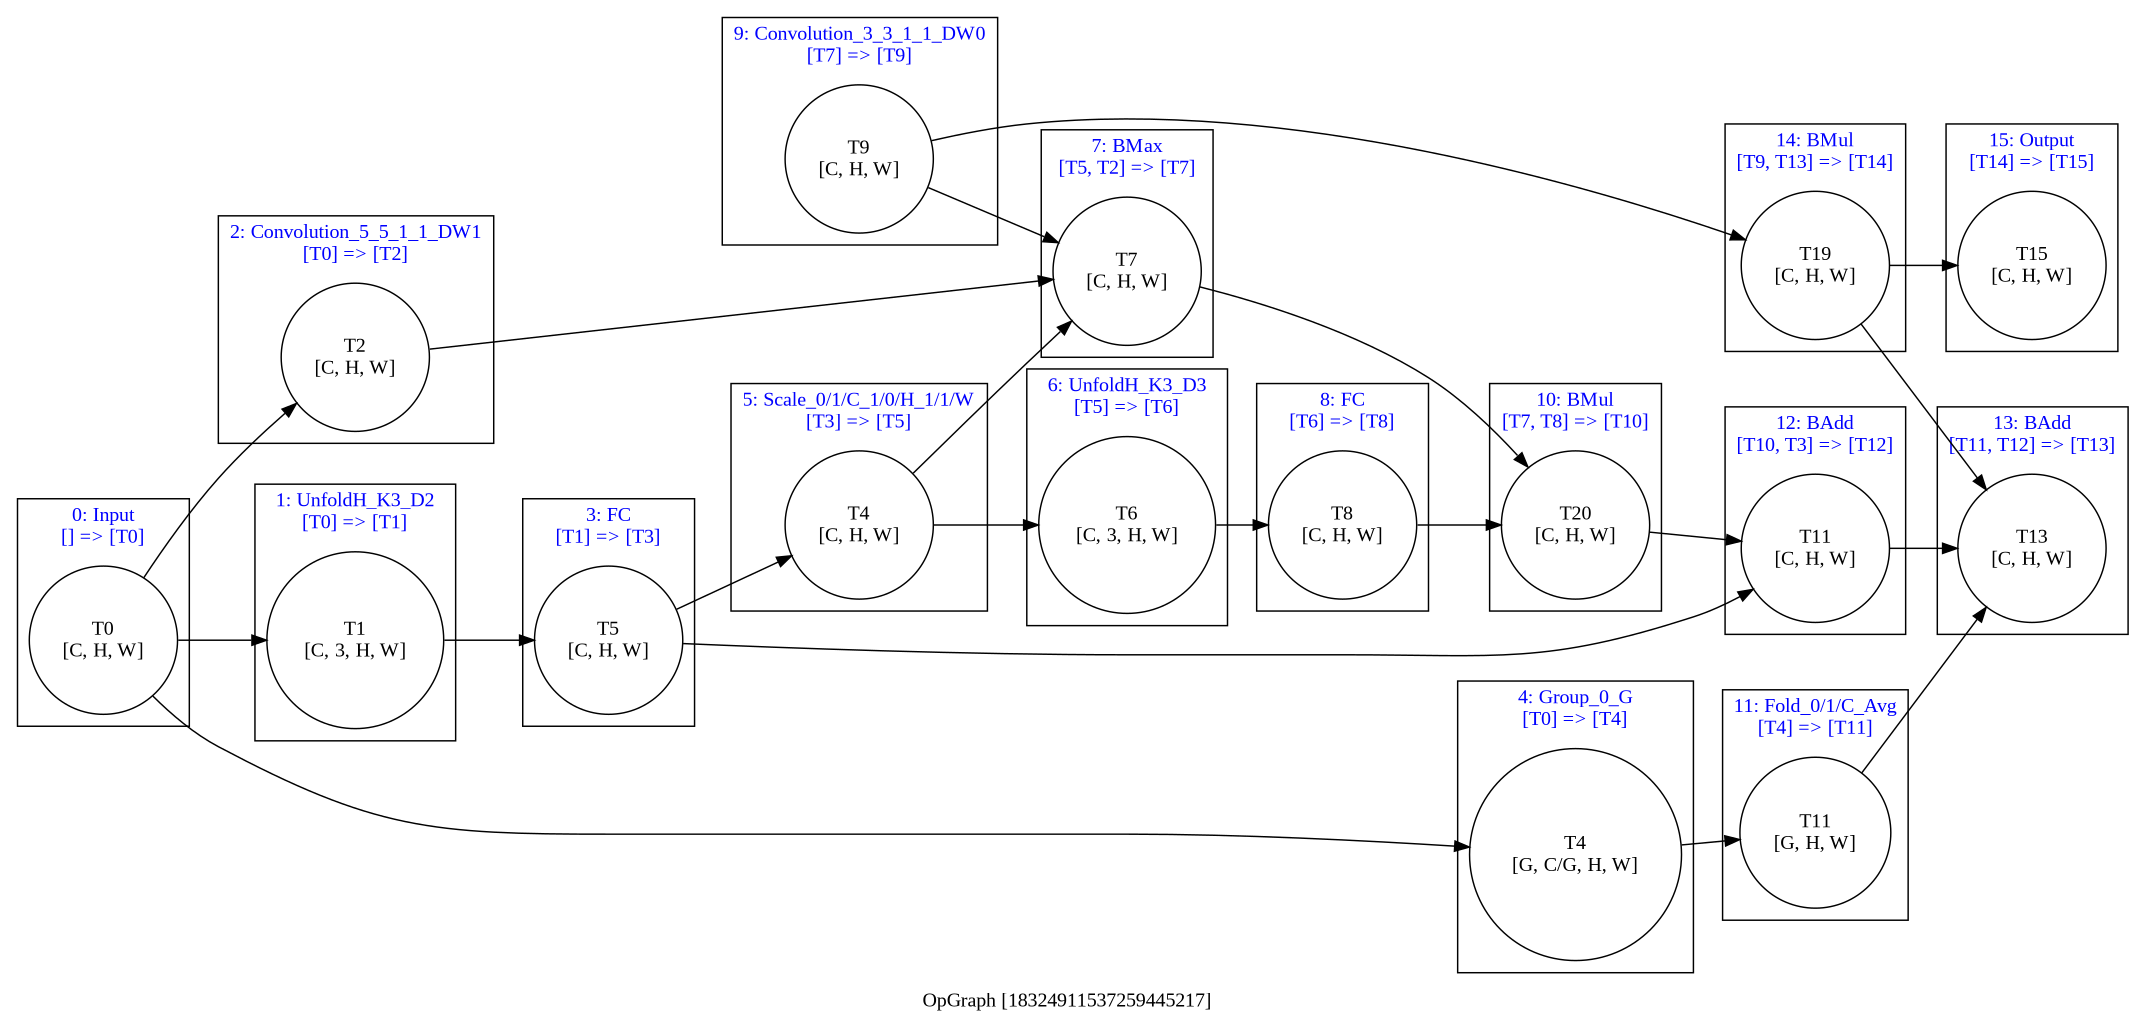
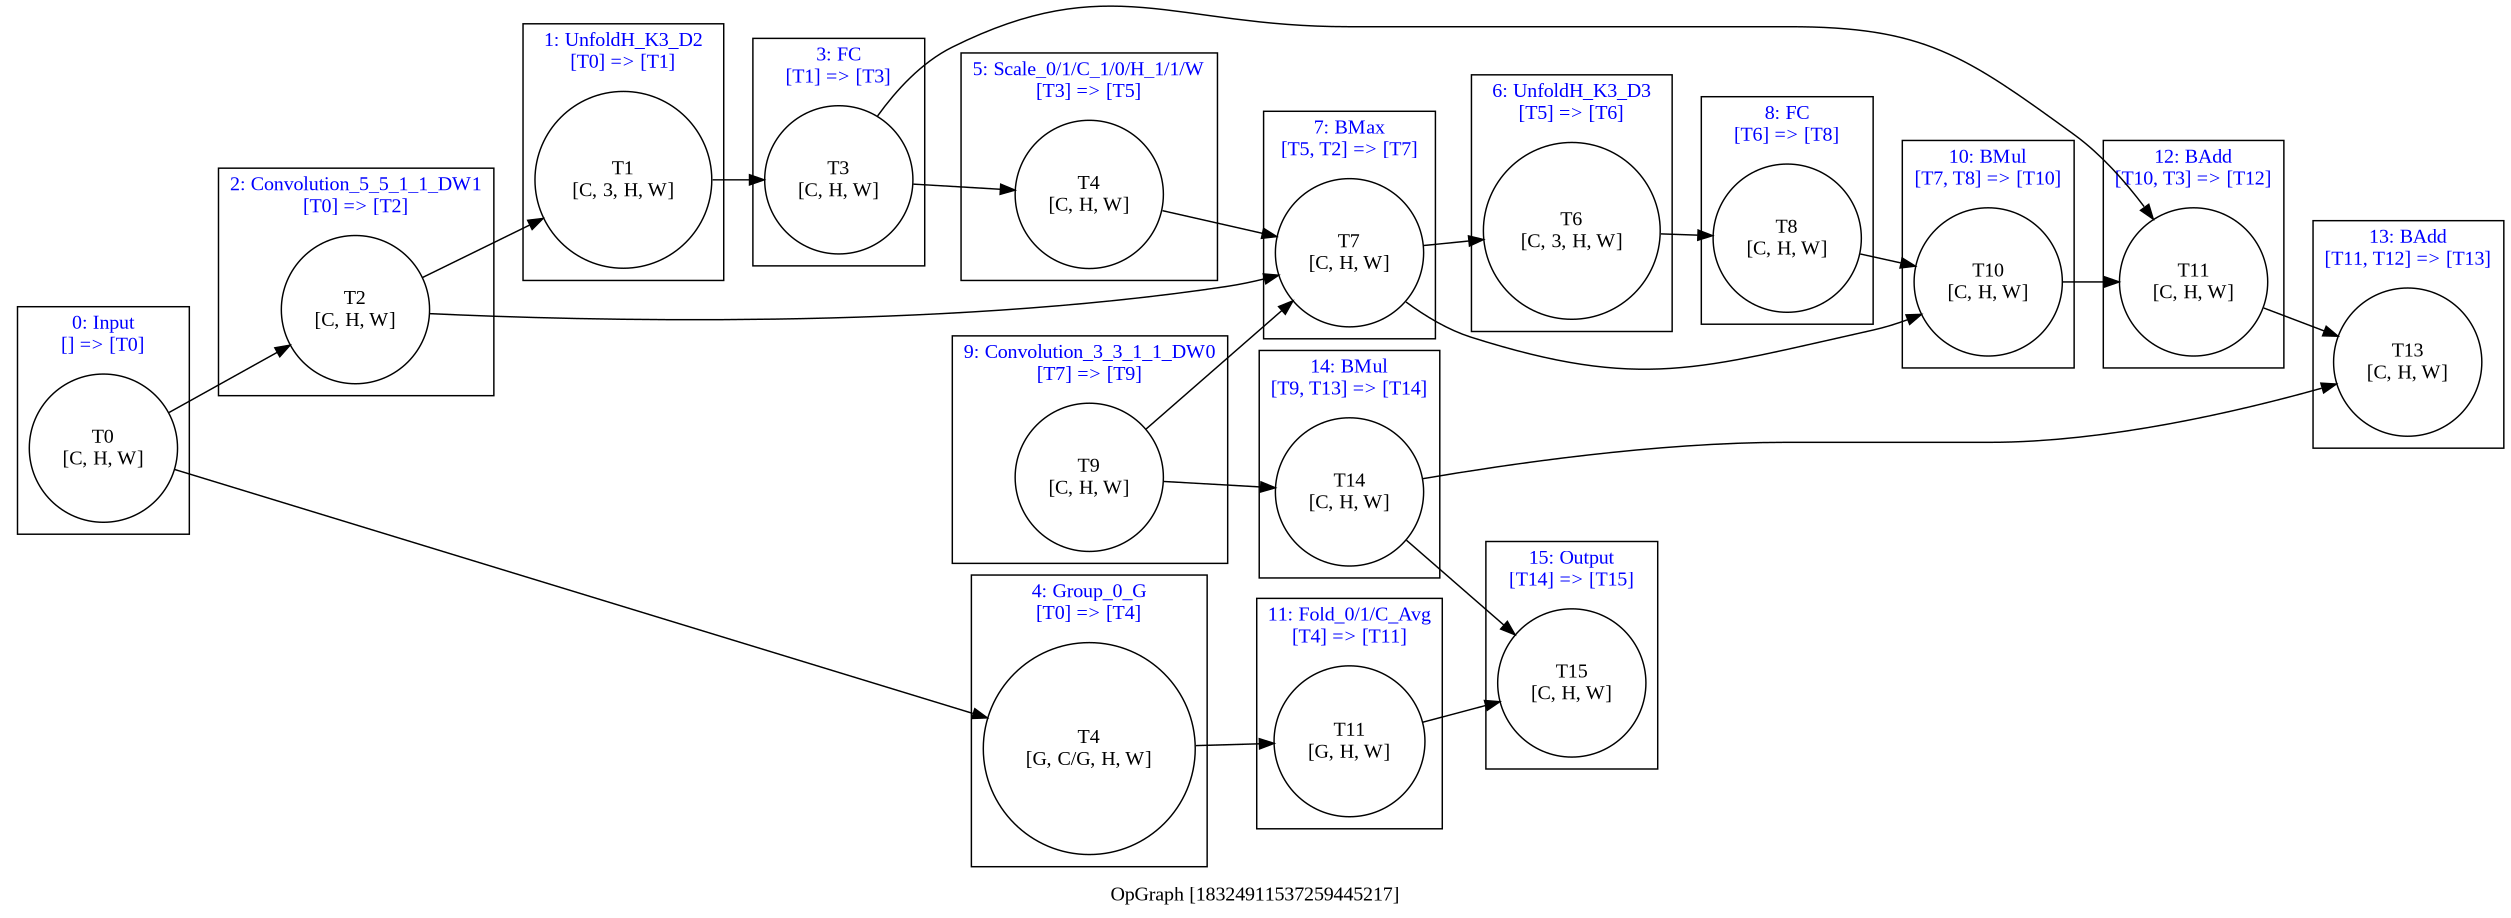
(1815, 265) -> (1350, 492)
(979, 525) -> (1446, 243)
(1576, 525) -> (1988, 282)
(215, 640) -> (476, 251)
(609, 640) -> (839, 180)
(1919, 696) -> (1454, 714)
